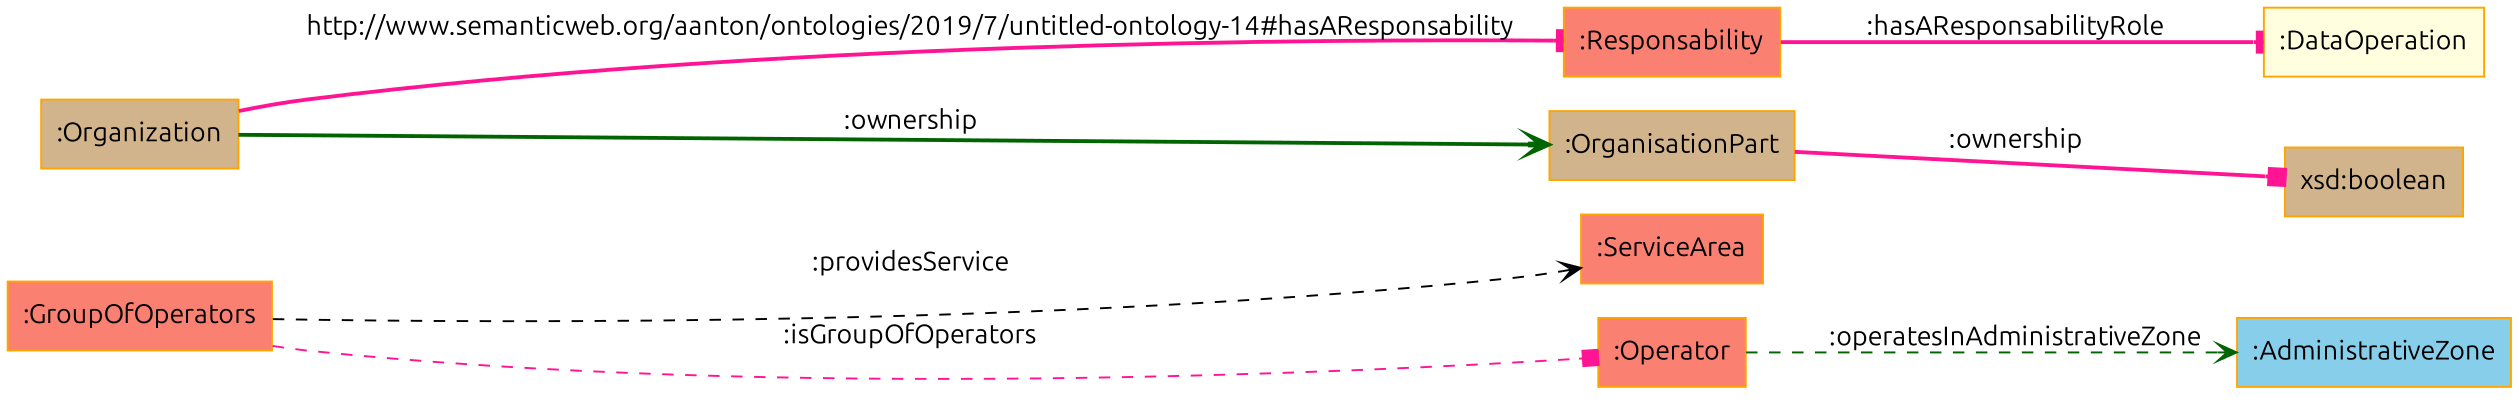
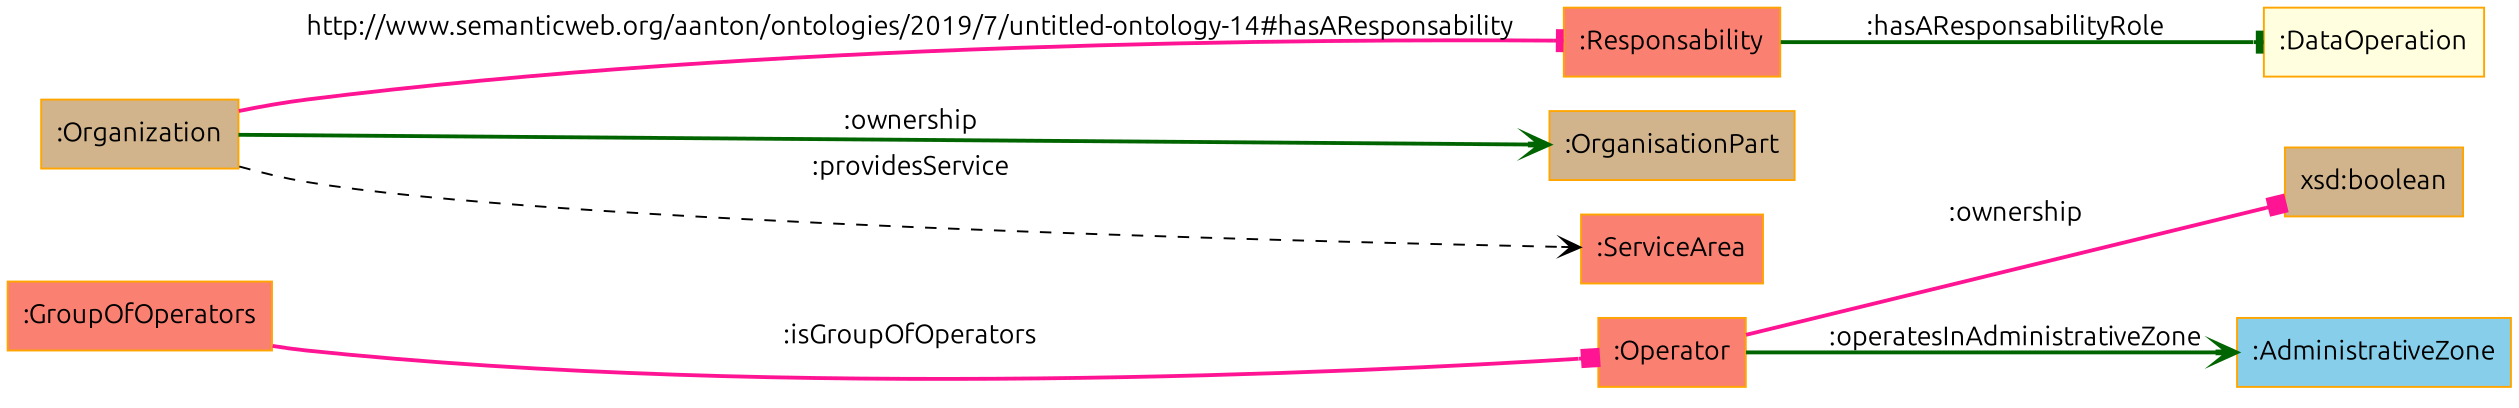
(2017, 42) -> (2017, 42)
(2030, 164) -> (2006, 271)
(918, 315) -> (899, 226)
(1982, 352) -> (1982, 352)
(925, 379) -> (925, 379)
